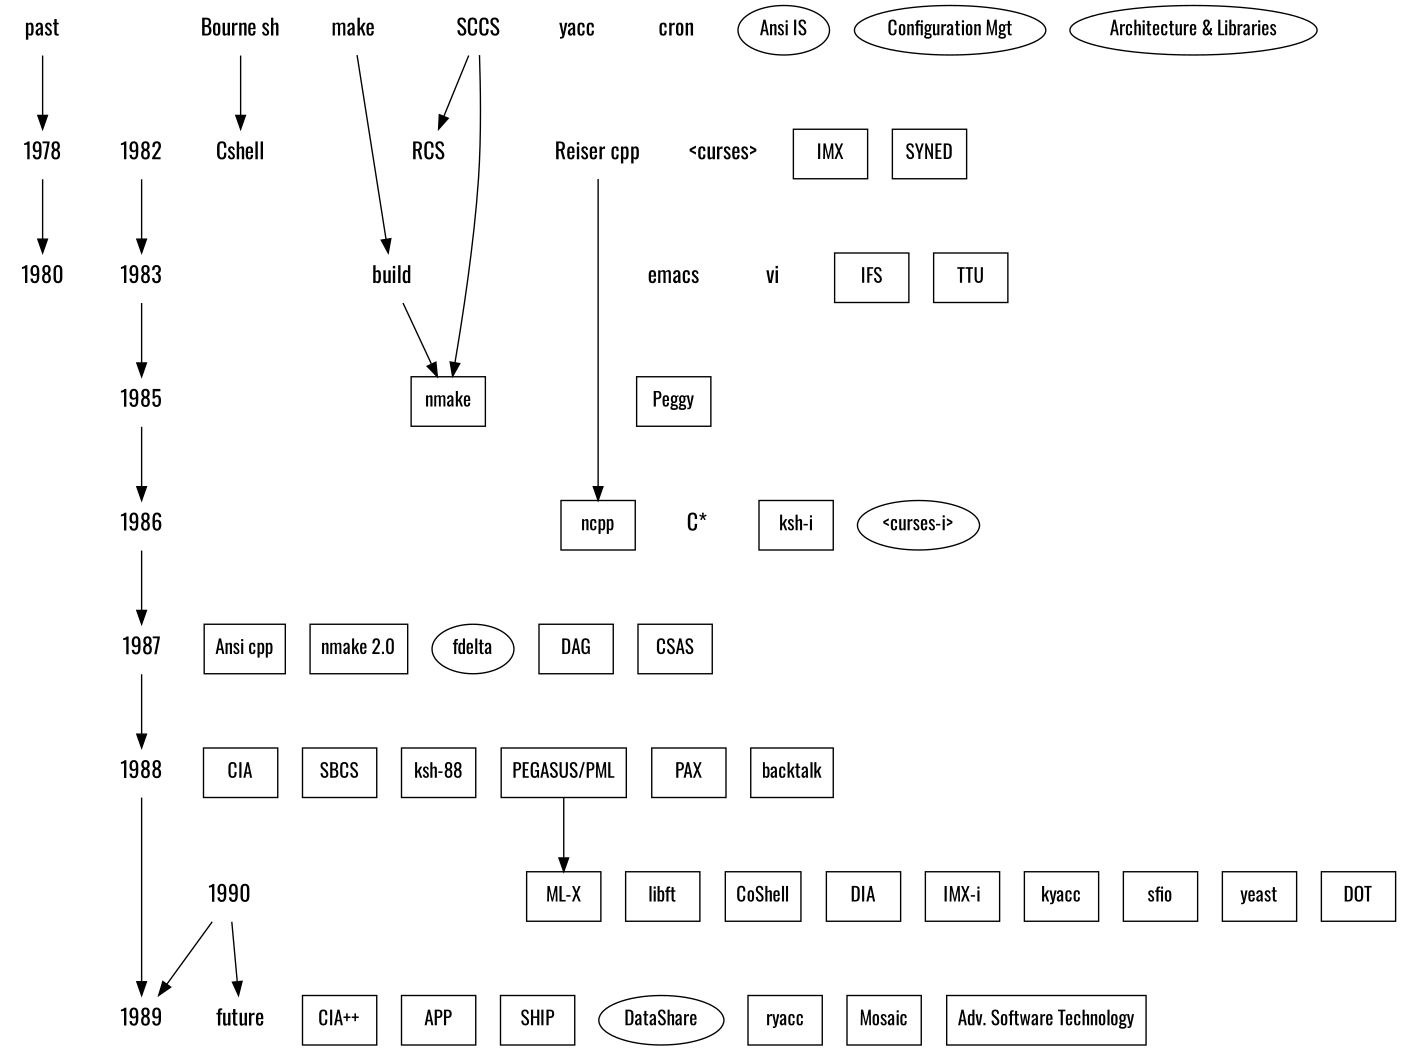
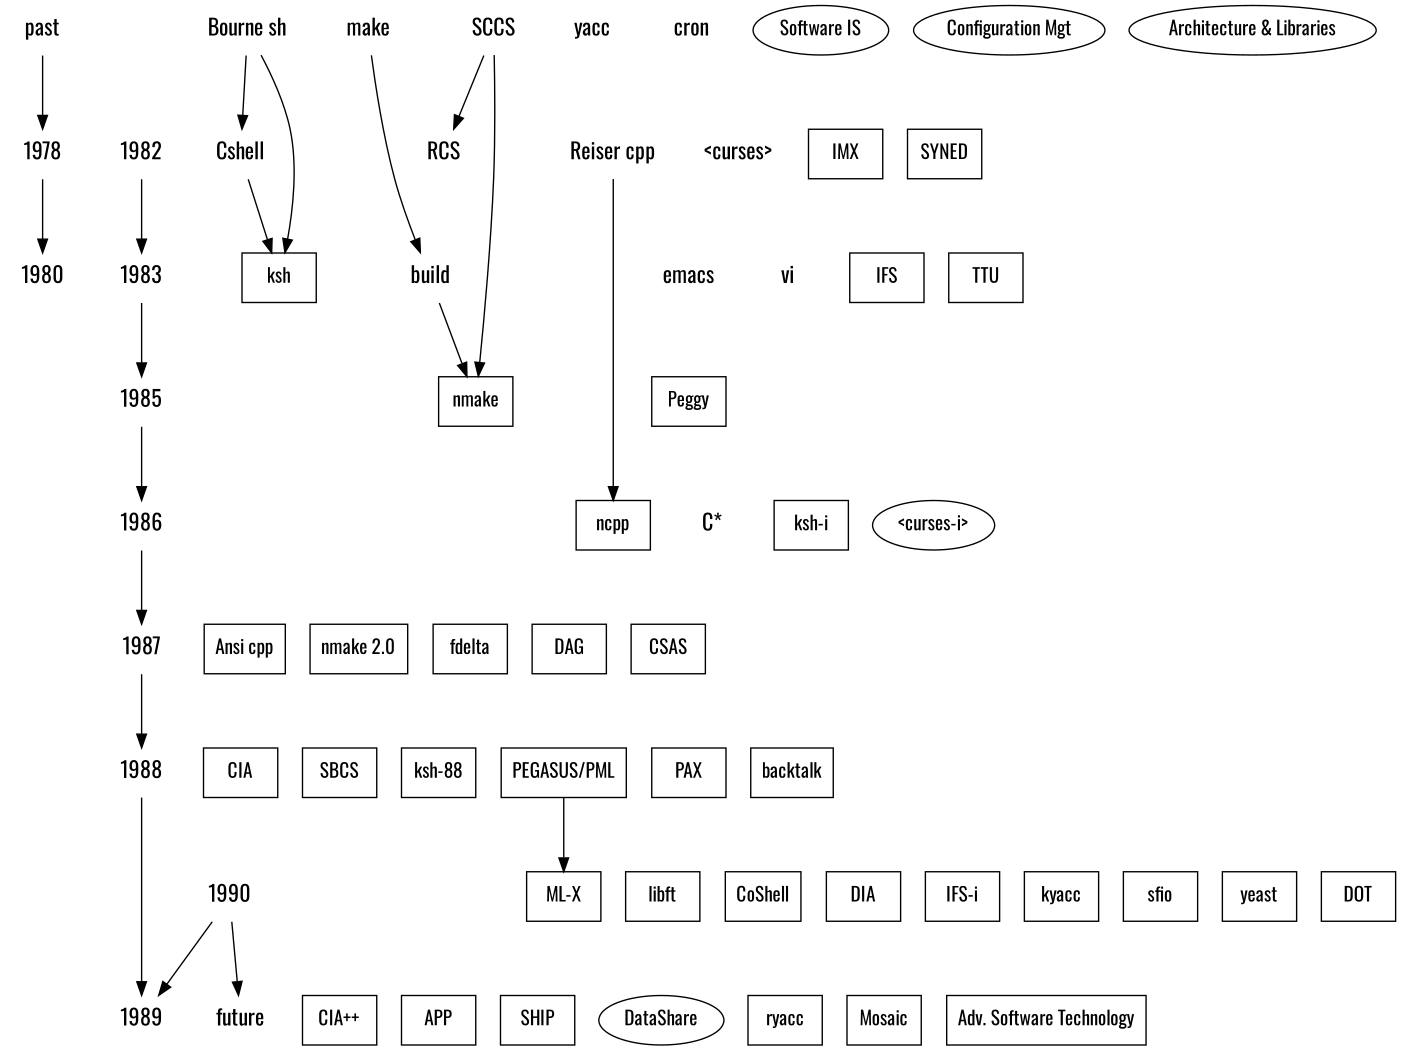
(784, 30) -> (821, 30)
none -> (279, 278)
(473, 649) -> (470, 649)
(962, 896) -> (962, 896)
